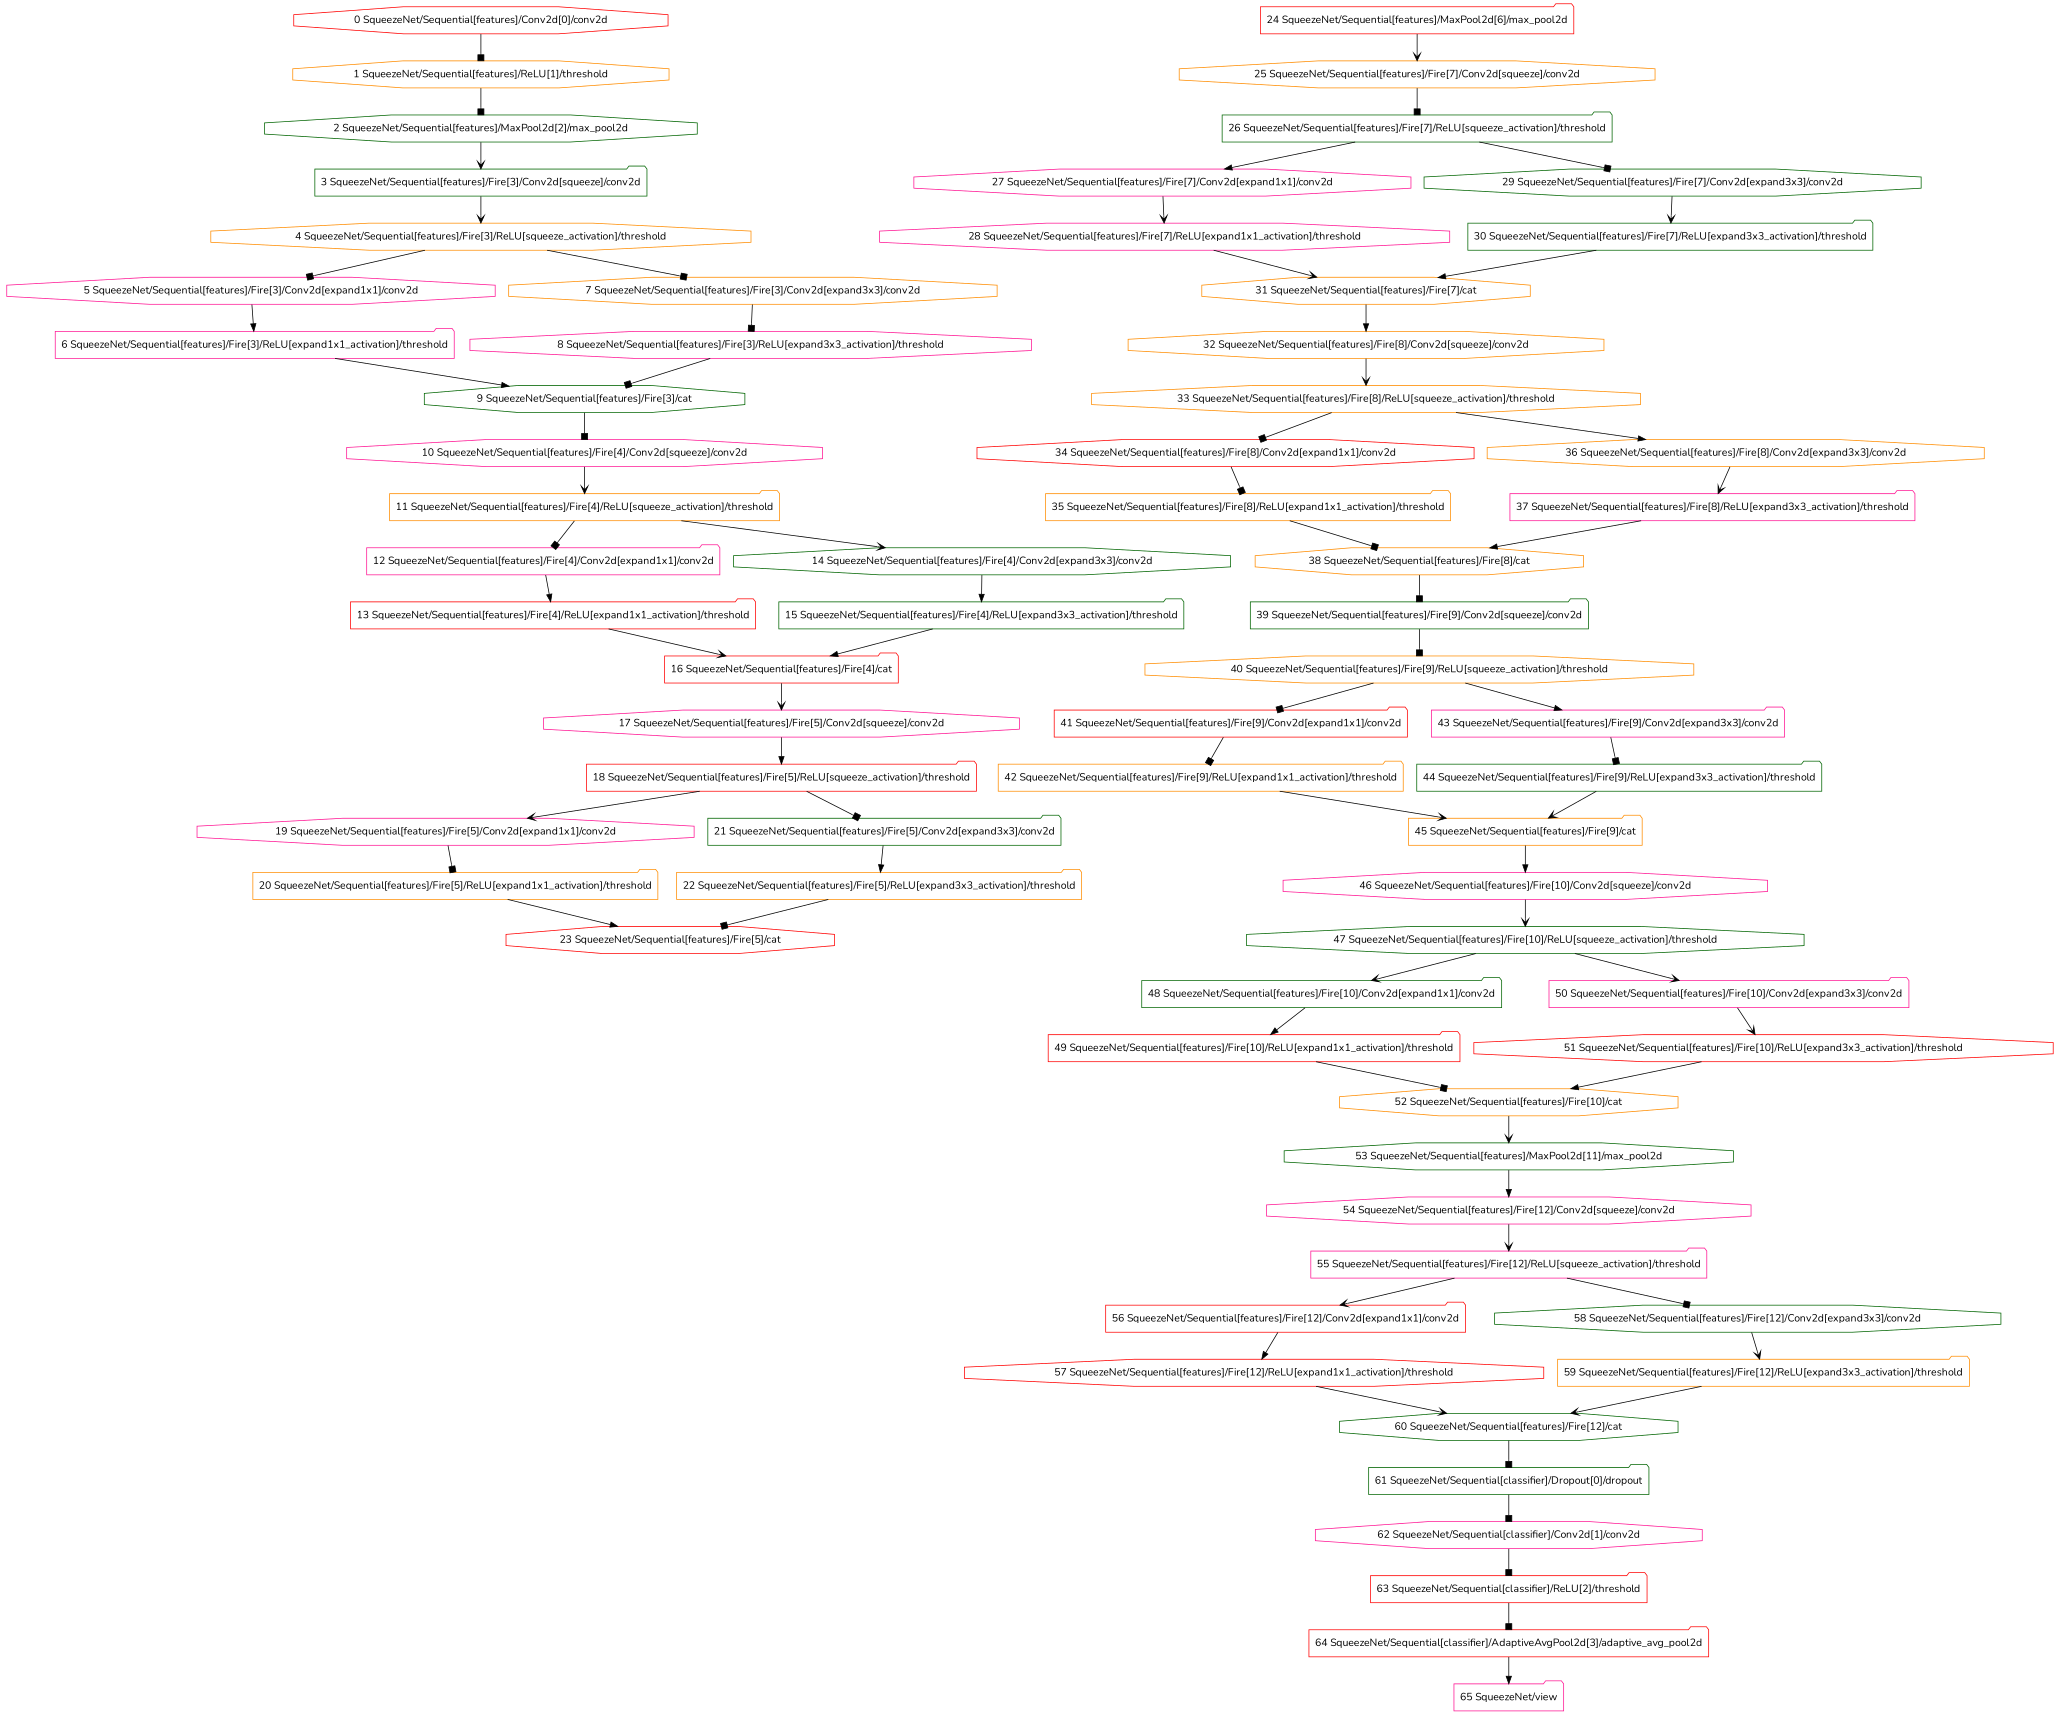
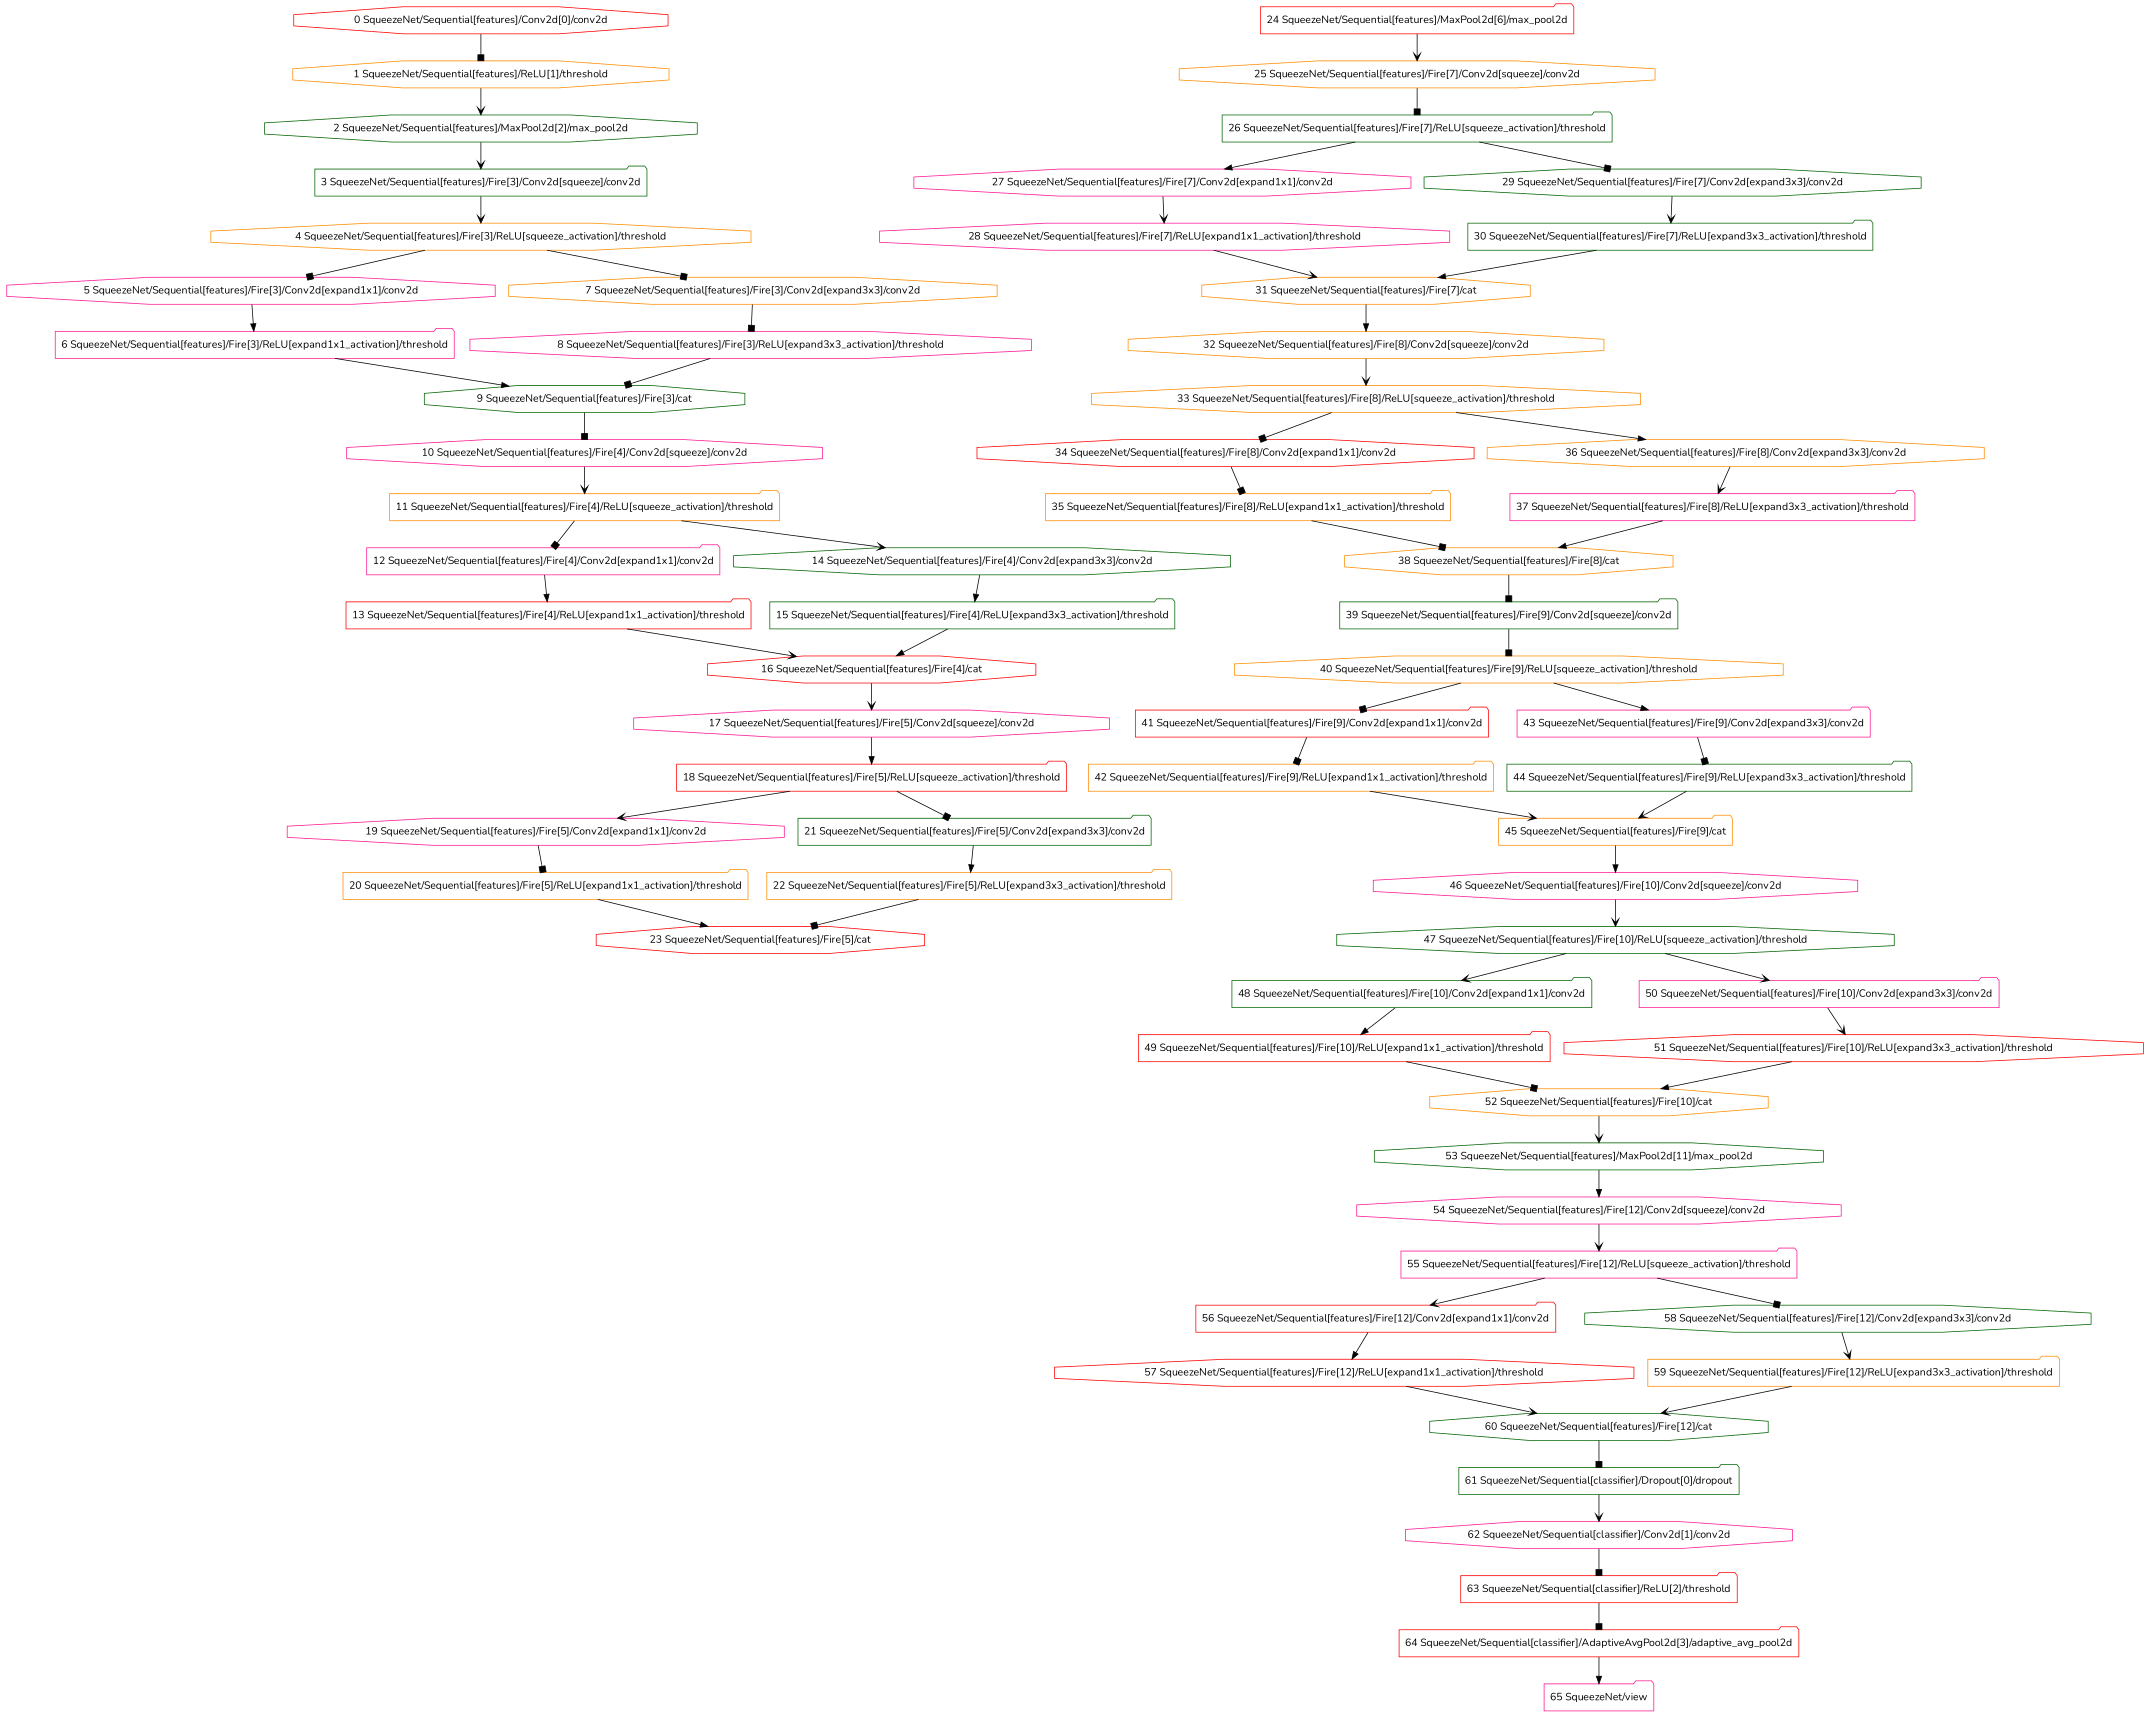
(481, 98) -> (481, 98)
(781, 669) -> (872, 669)
(1509, 1504) -> (1599, 1504)
